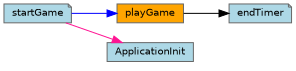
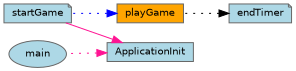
(89, 13) -> (89, 13)
(201, 13) -> (201, 13)
none -> (38, 54)
